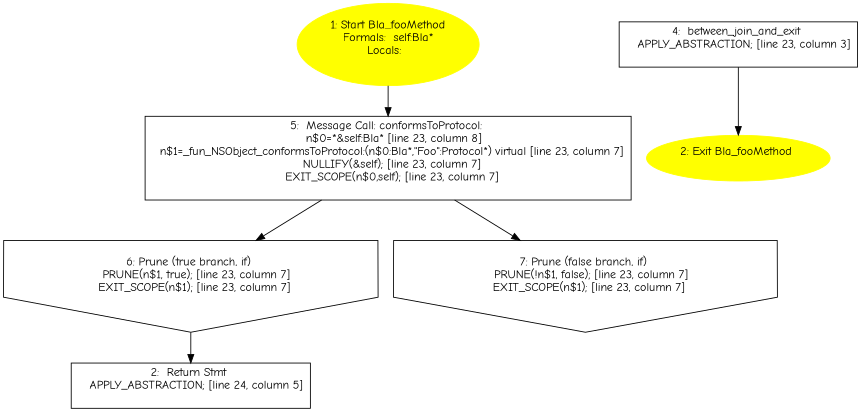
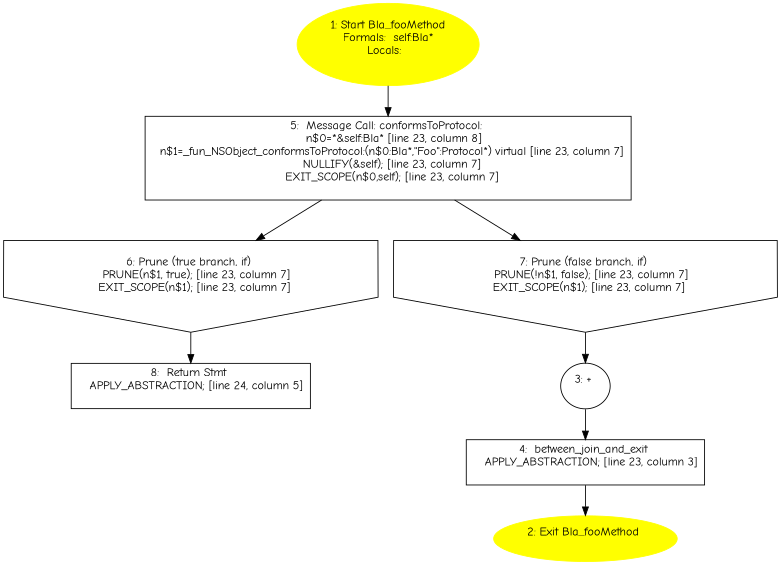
(191, 386) -> (191, 386)
none -> (585, 386)
